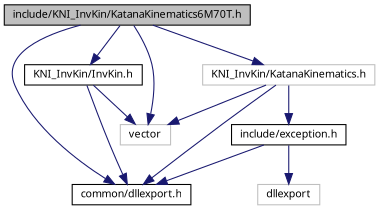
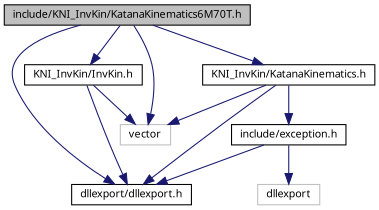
(289, 75) -> (289, 75)
(132, 195) -> (132, 195)
